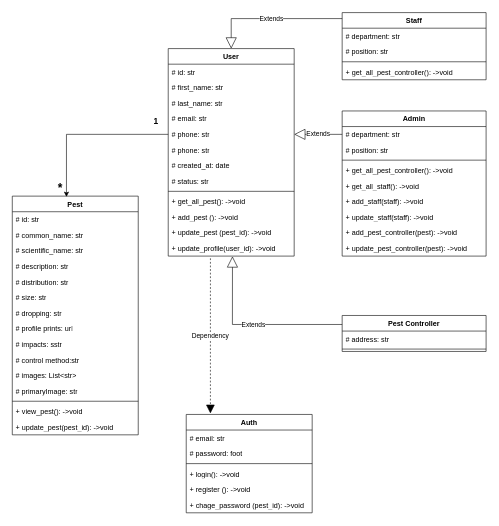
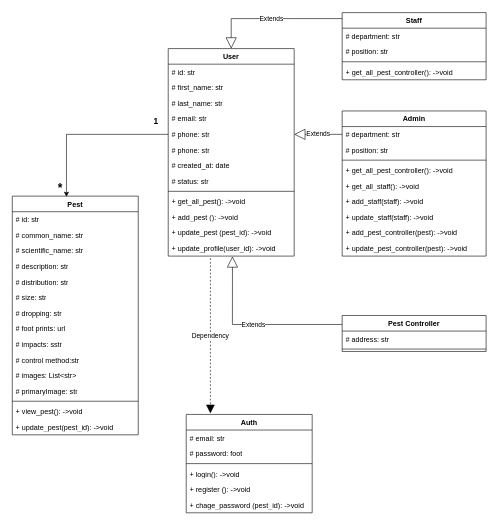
(51, 329) -> (47, 329)
